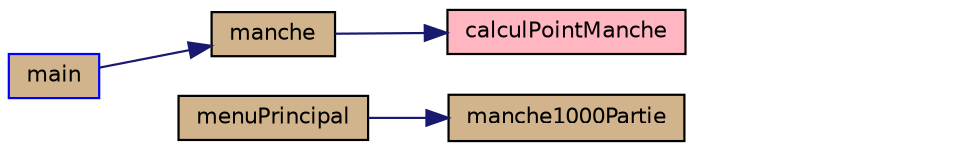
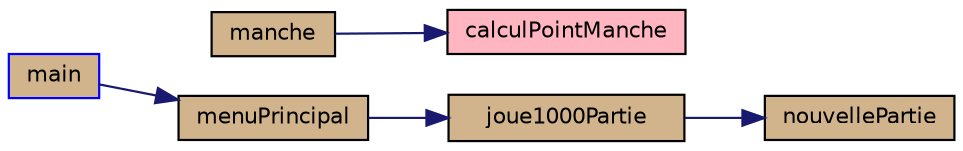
(144, 59) -> (128, 90)
(566, 118) -> (566, 118)
none -> (860, 118)
